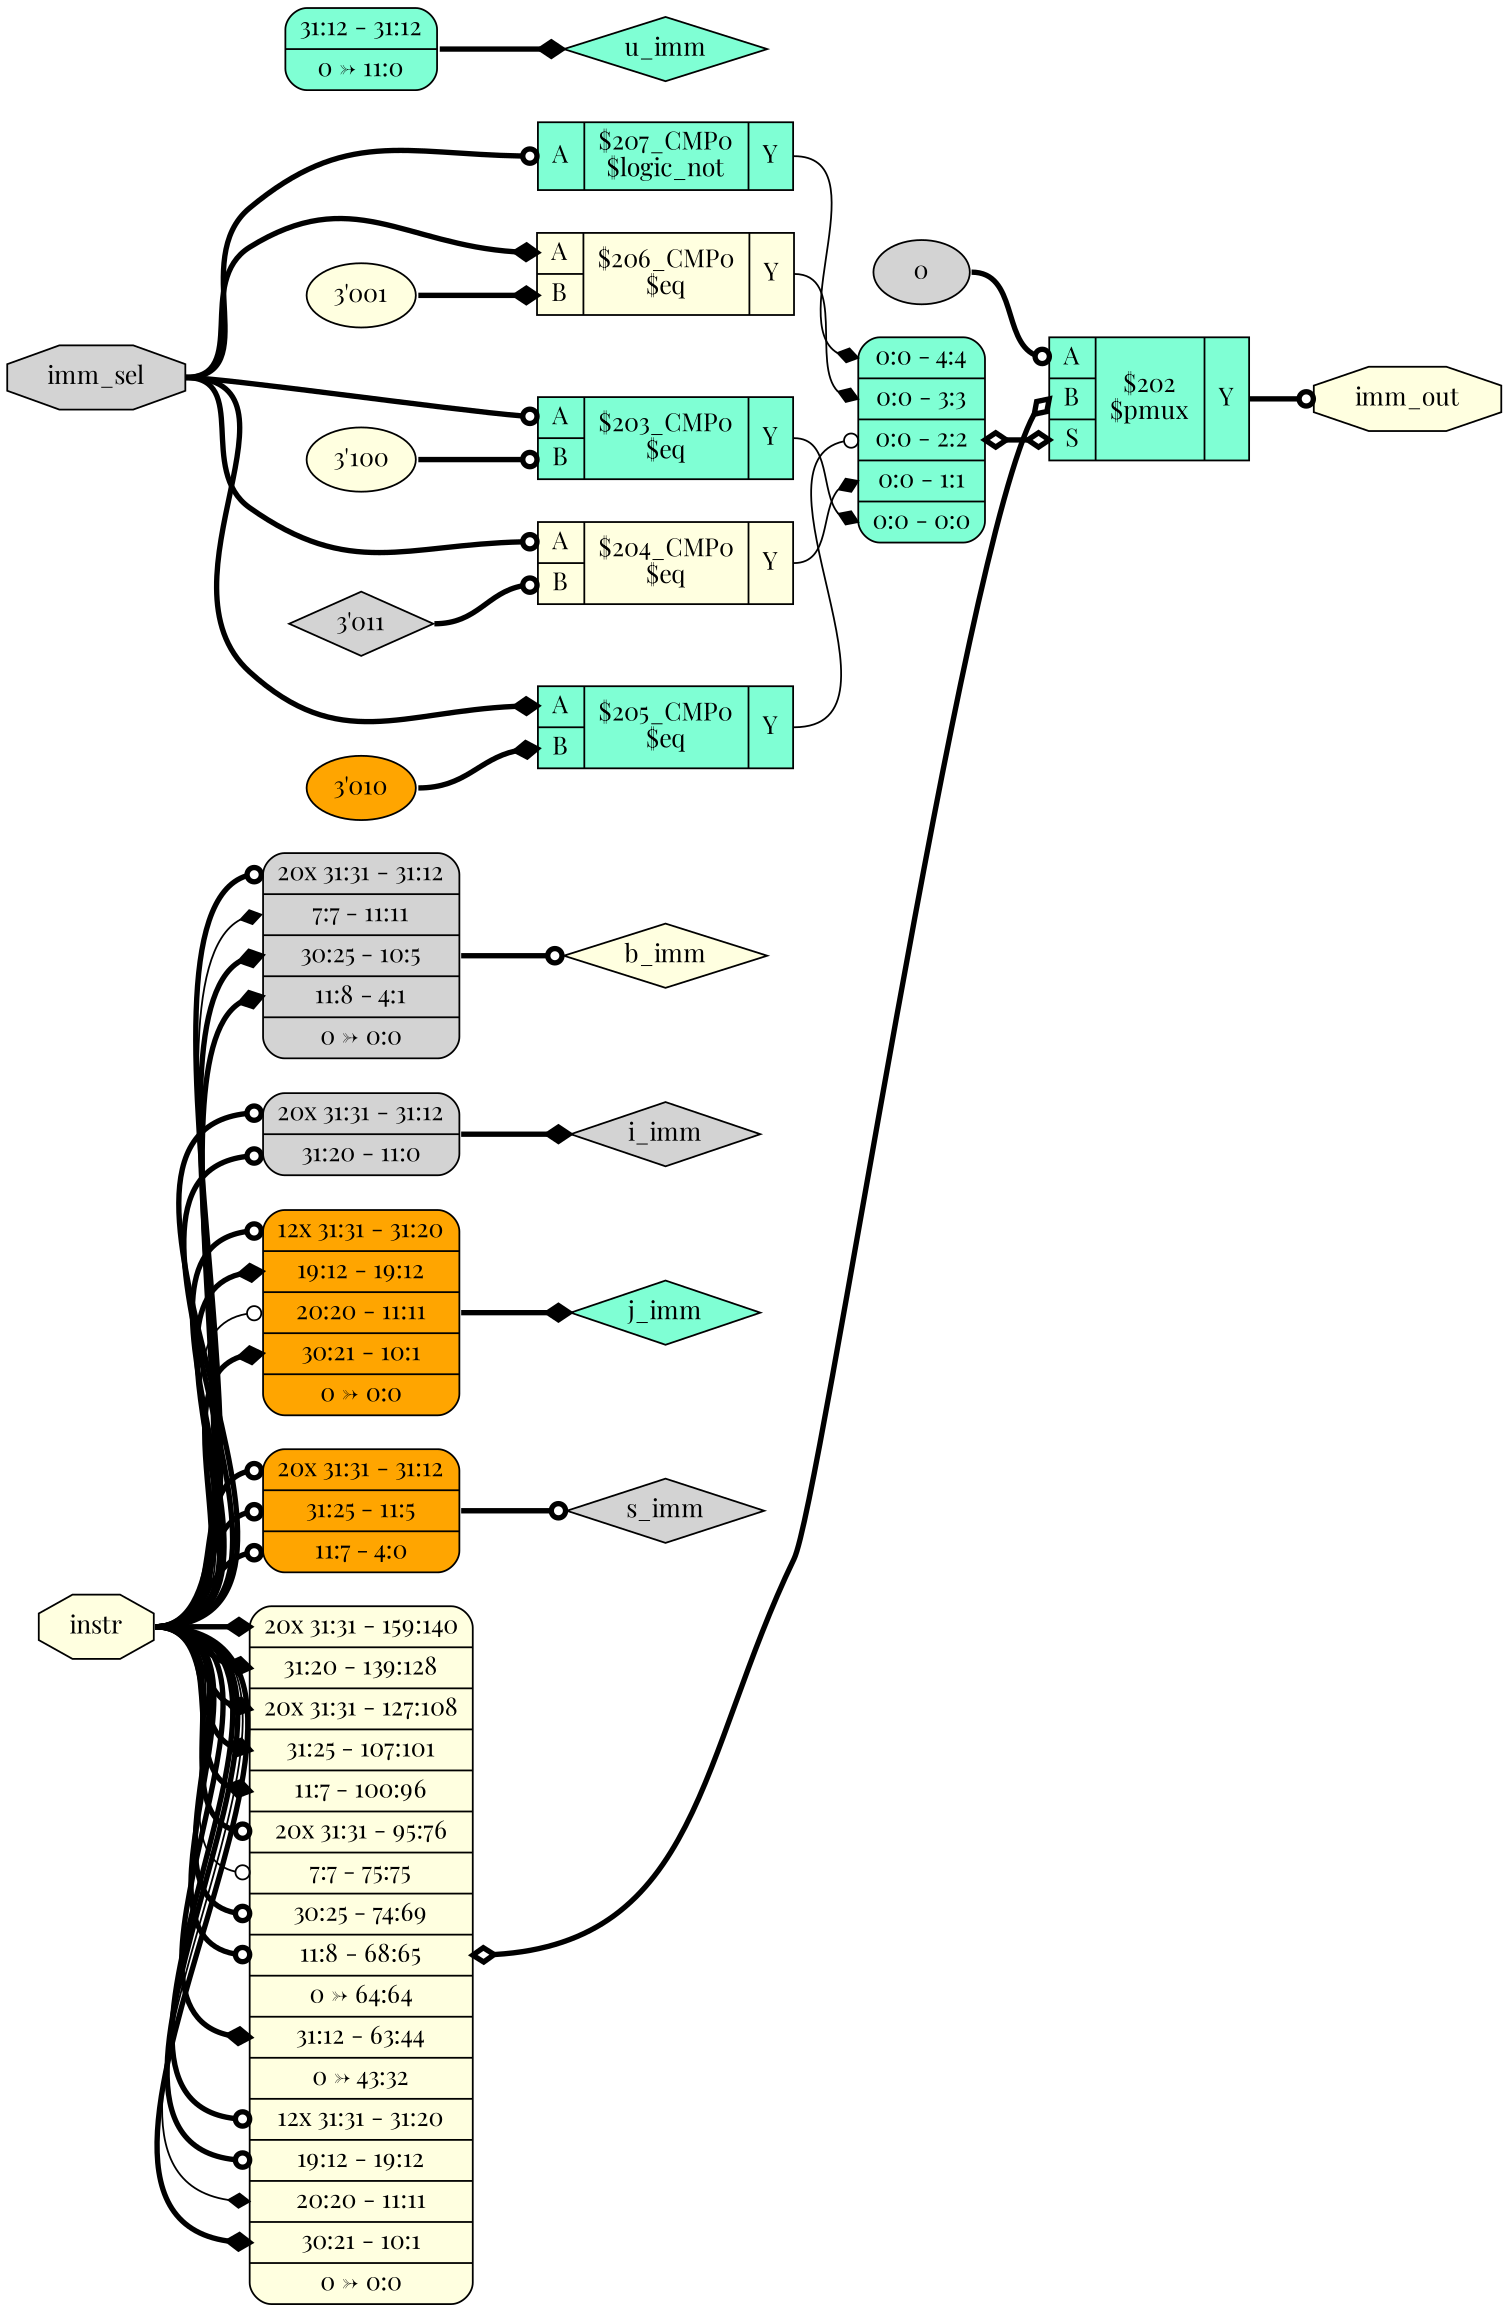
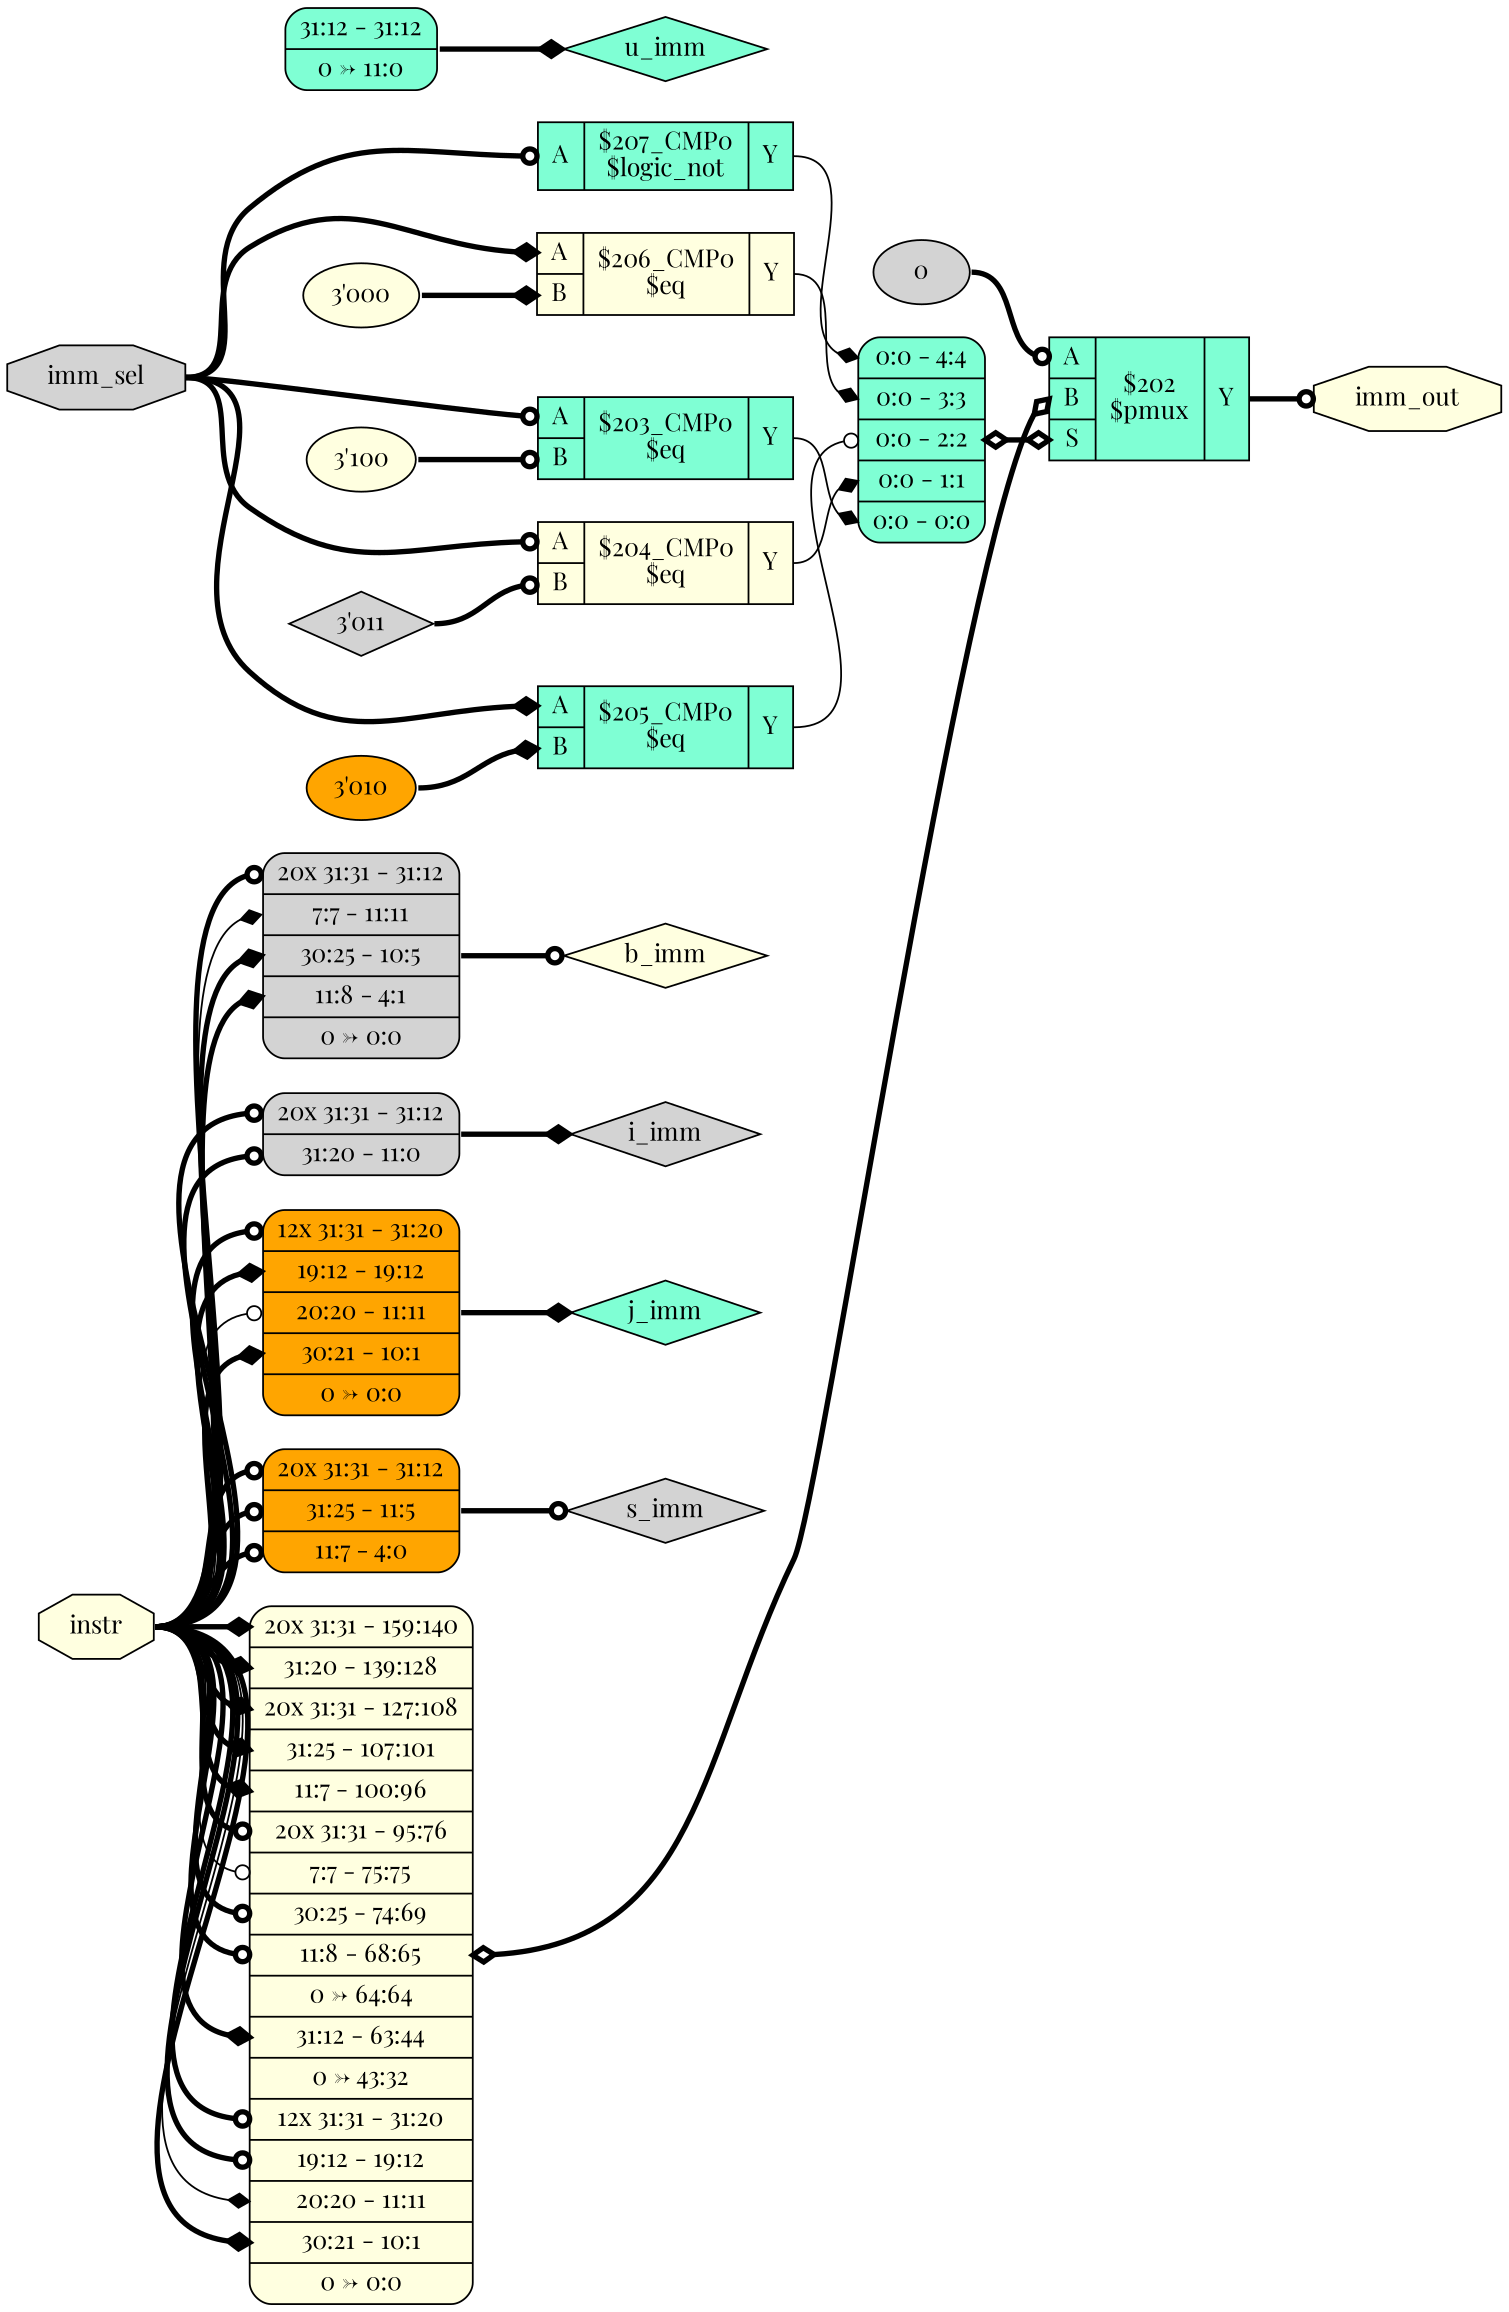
(361, 295) -> (361, 295)
